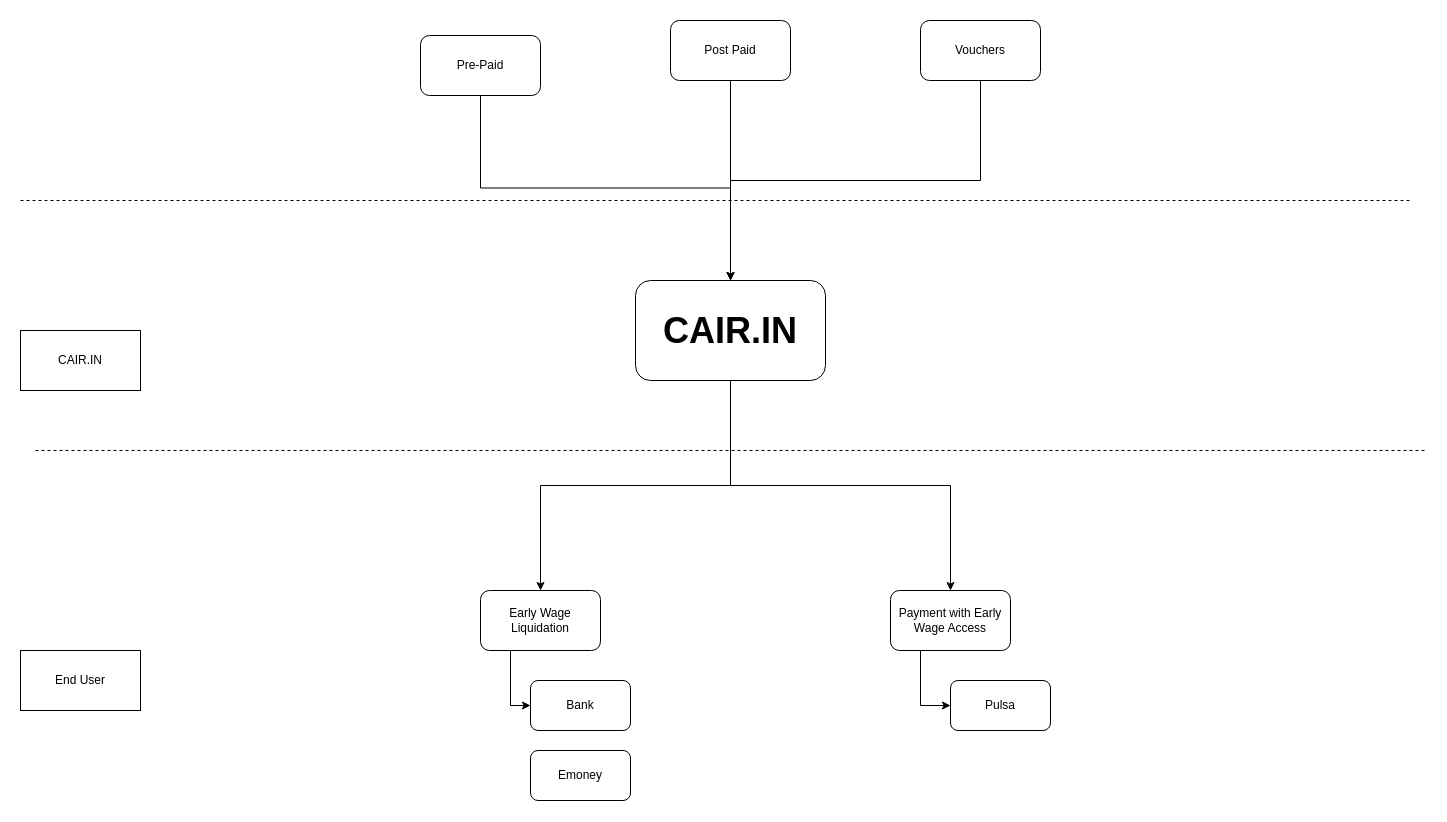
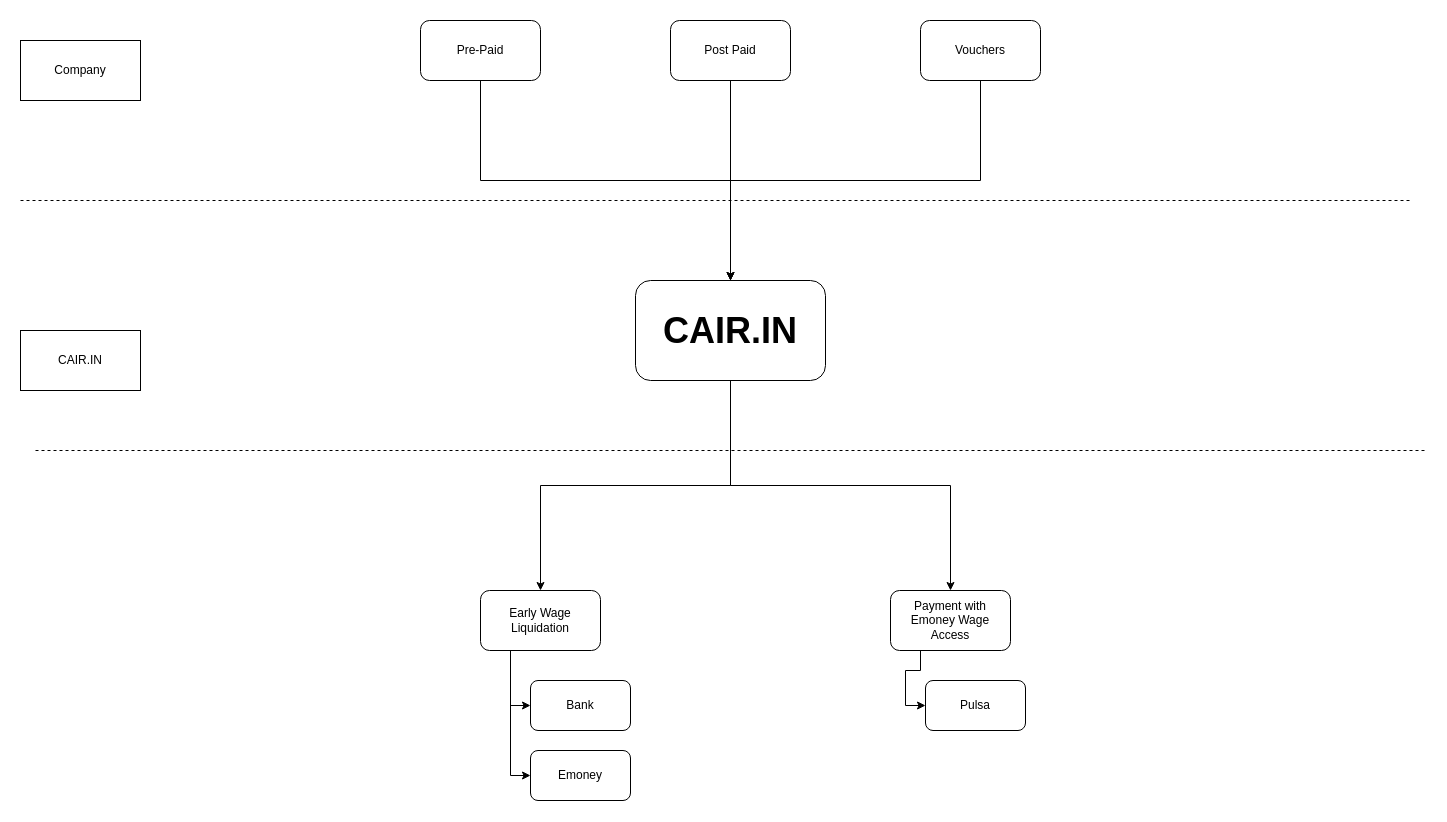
(481, 66) -> (481, 51)
none -> (81, 71)
(951, 621) -> (951, 621)
(81, 681) -> none
(1001, 706) -> (976, 706)
none -> (511, 748)
